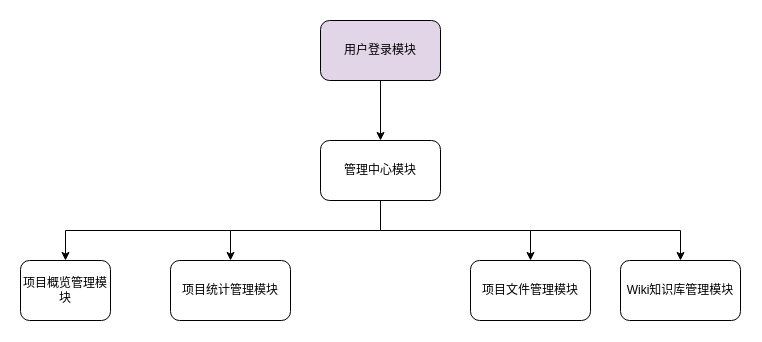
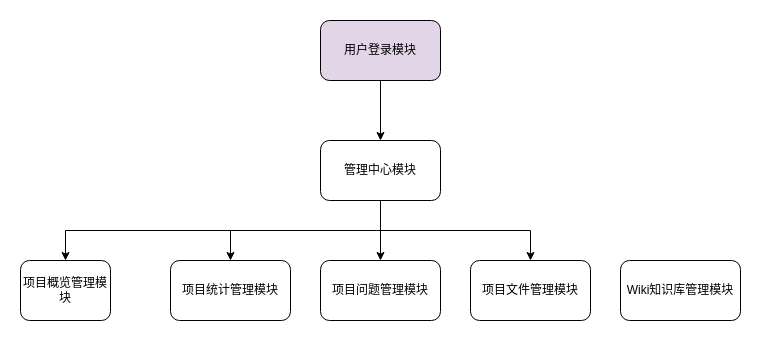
(618, 231) -> none
none -> (381, 243)
none -> (381, 291)
